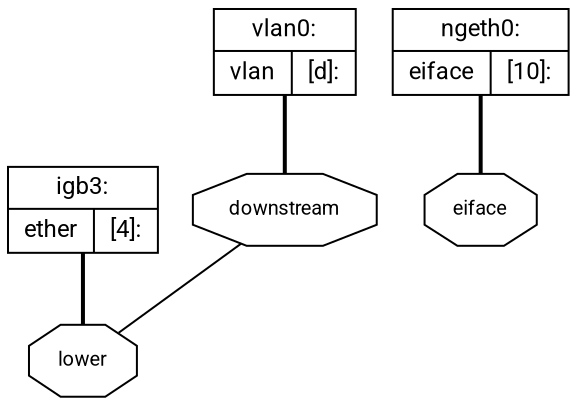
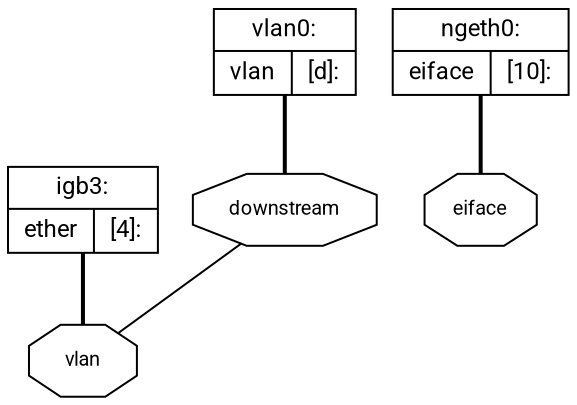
(83, 361) -> (83, 361)
